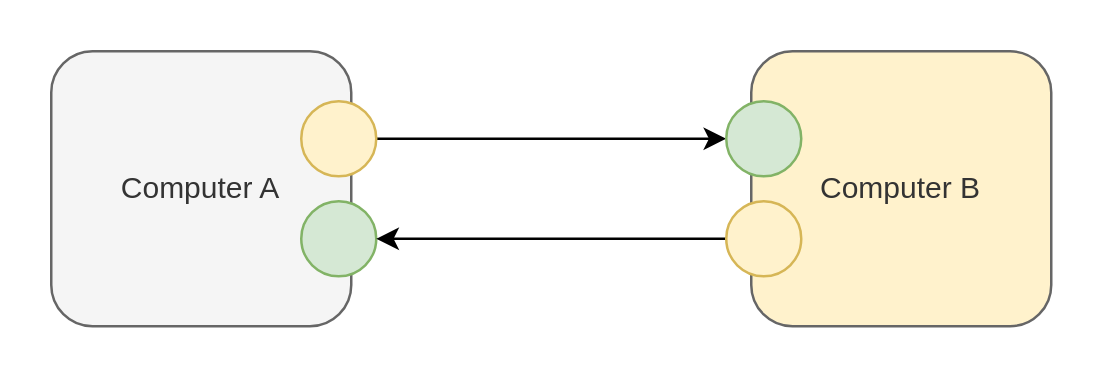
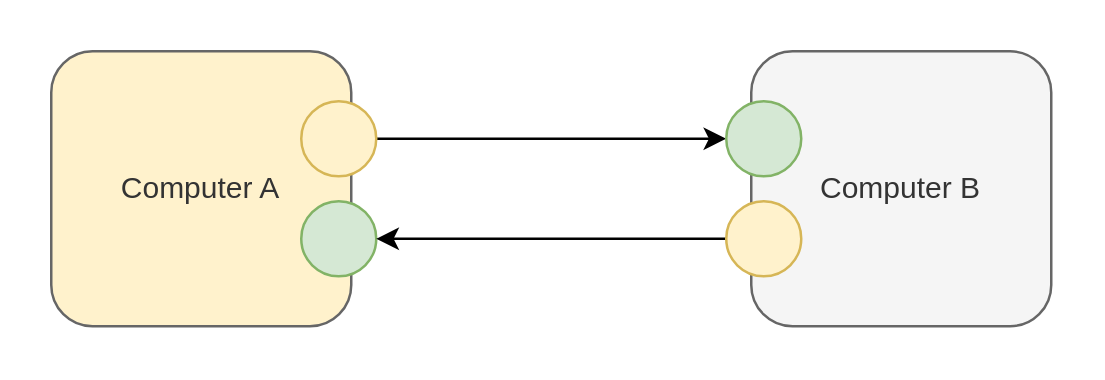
(201, 189) -> (201, 189)
(901, 189) -> (901, 189)
